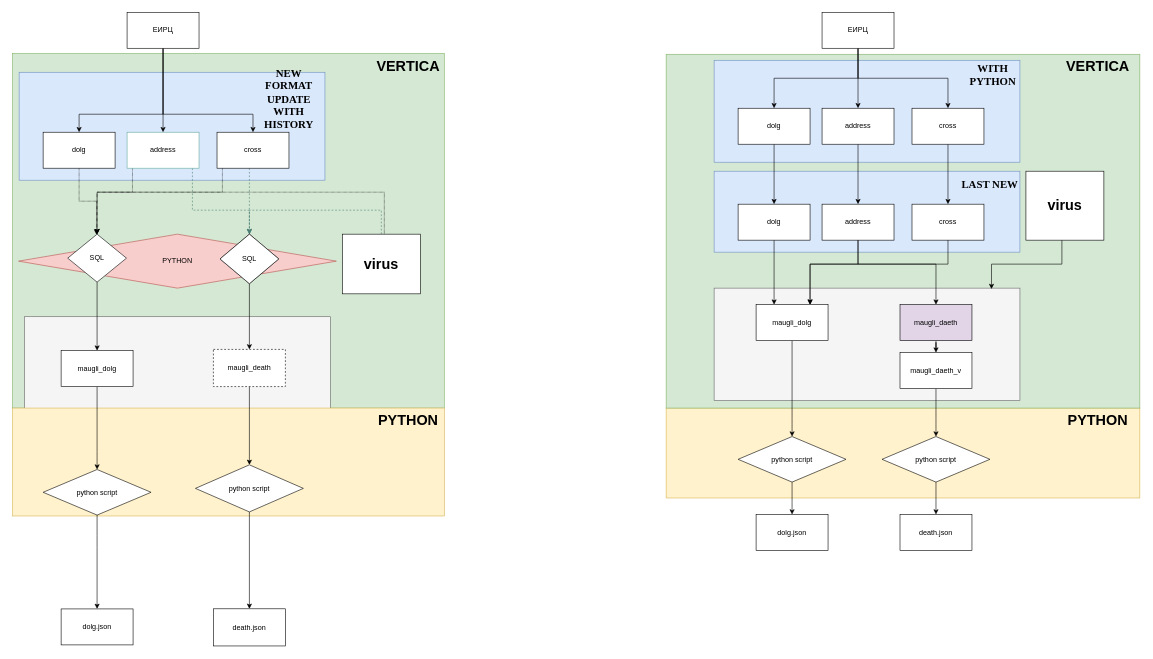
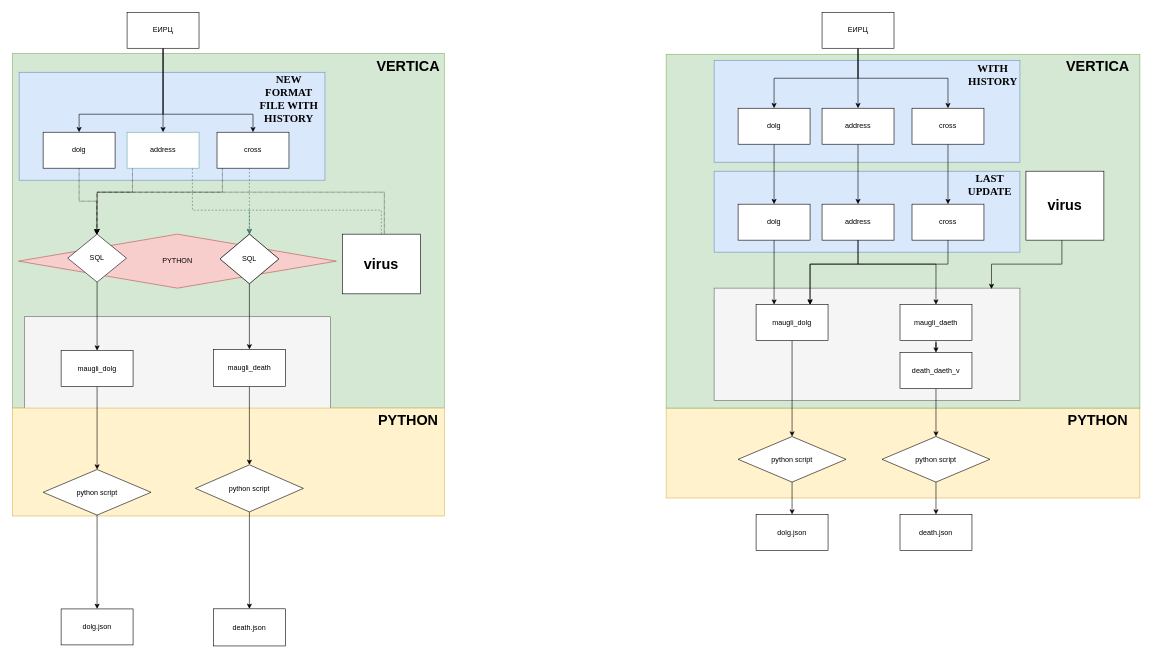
(993, 75) -> (993, 75)
(289, 99) -> (289, 99)
(990, 185) -> (990, 185)
(936, 323) -> (936, 323)
(249, 368) -> (249, 368)
(936, 371) -> (936, 371)
